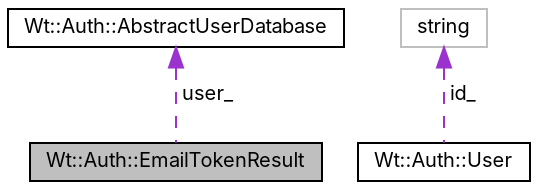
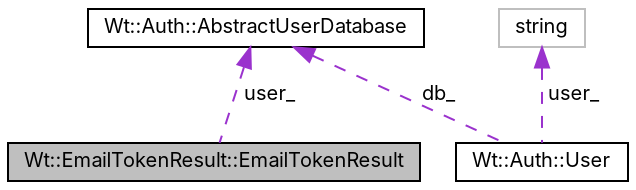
(460, 95) -> (571, 95)
none -> (408, 99)
(176, 162) -> (214, 162)
